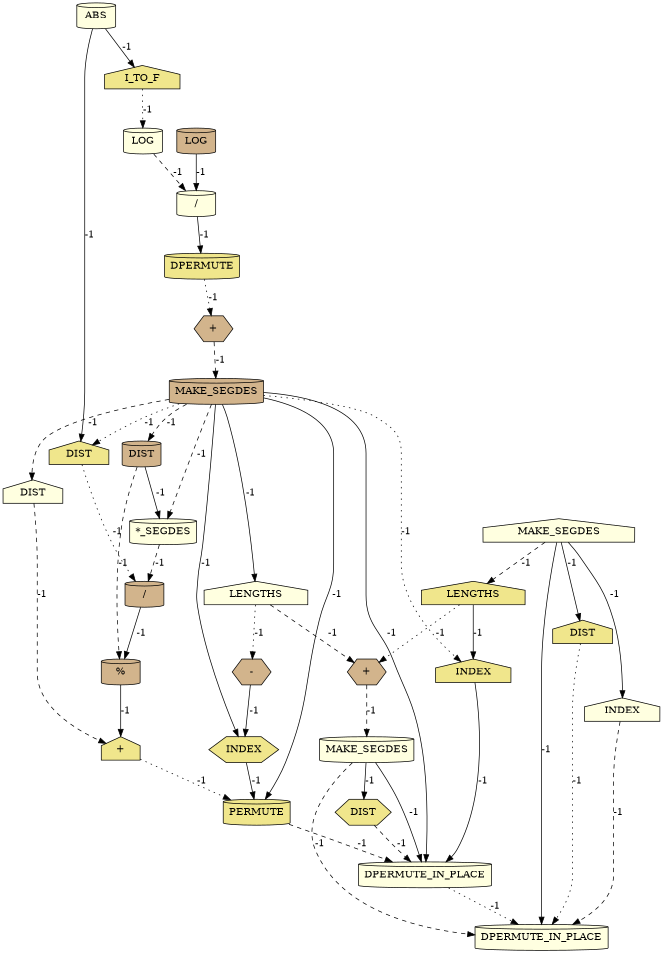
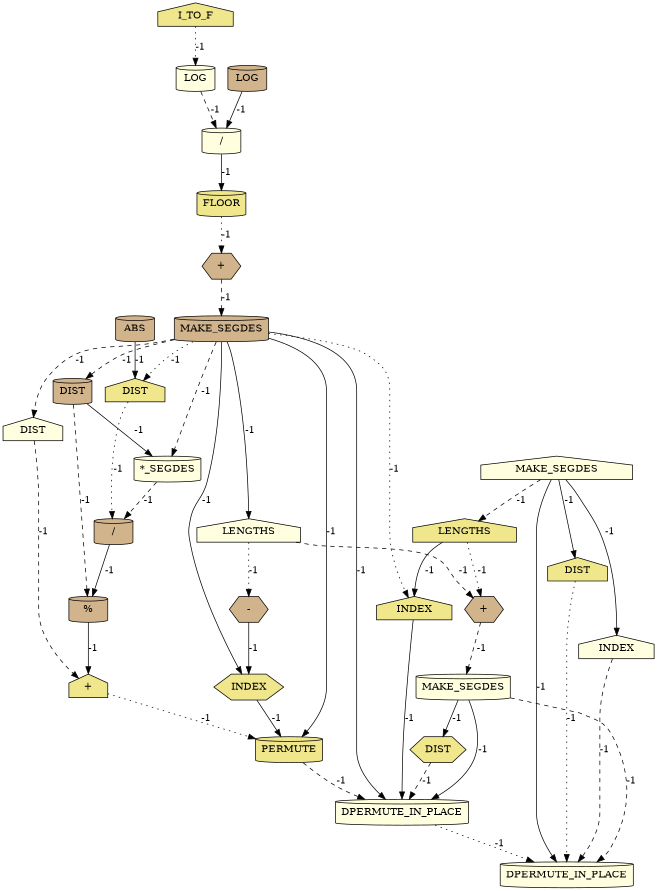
(96, 16) -> (135, 329)
(118, 45) -> none
(202, 266) -> (221, 204)
